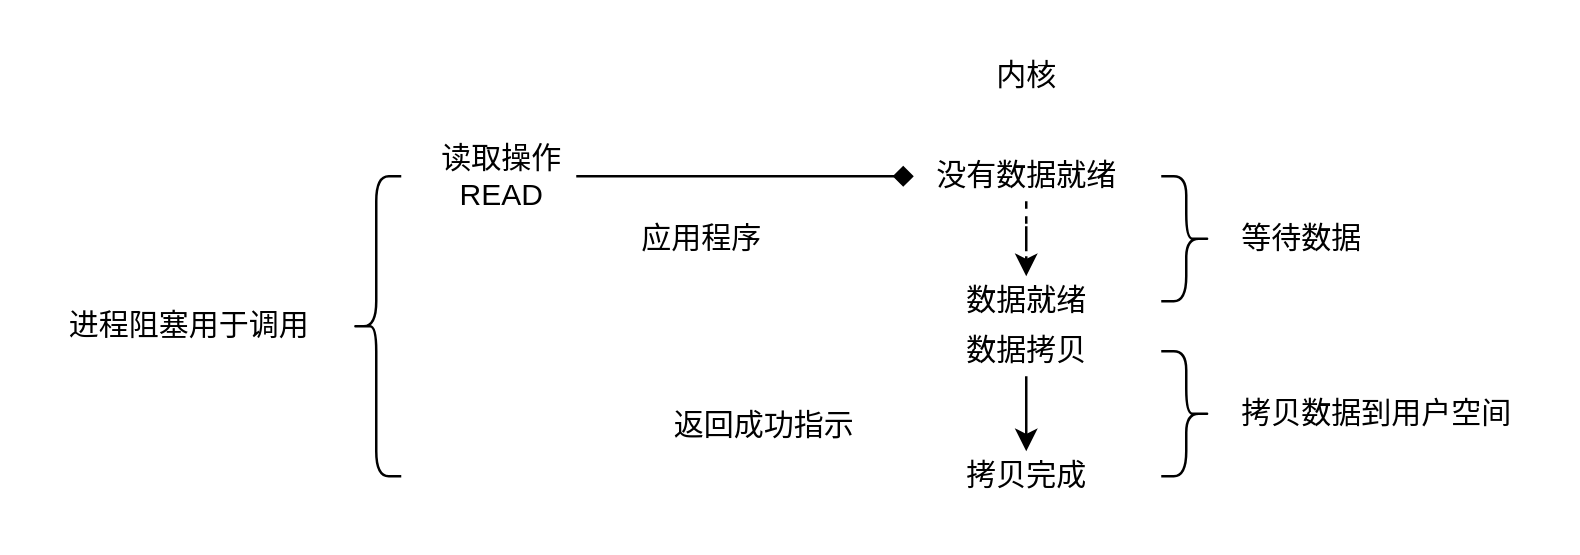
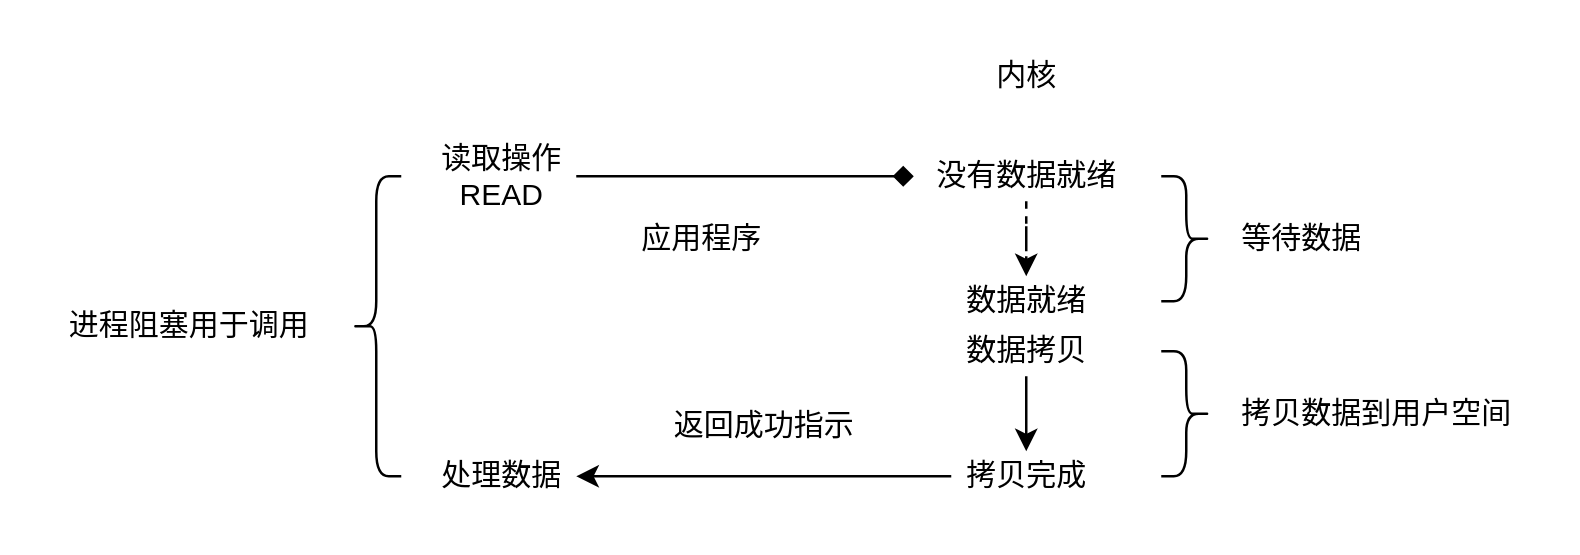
none -> (501, 476)
none -> (772, 476)
